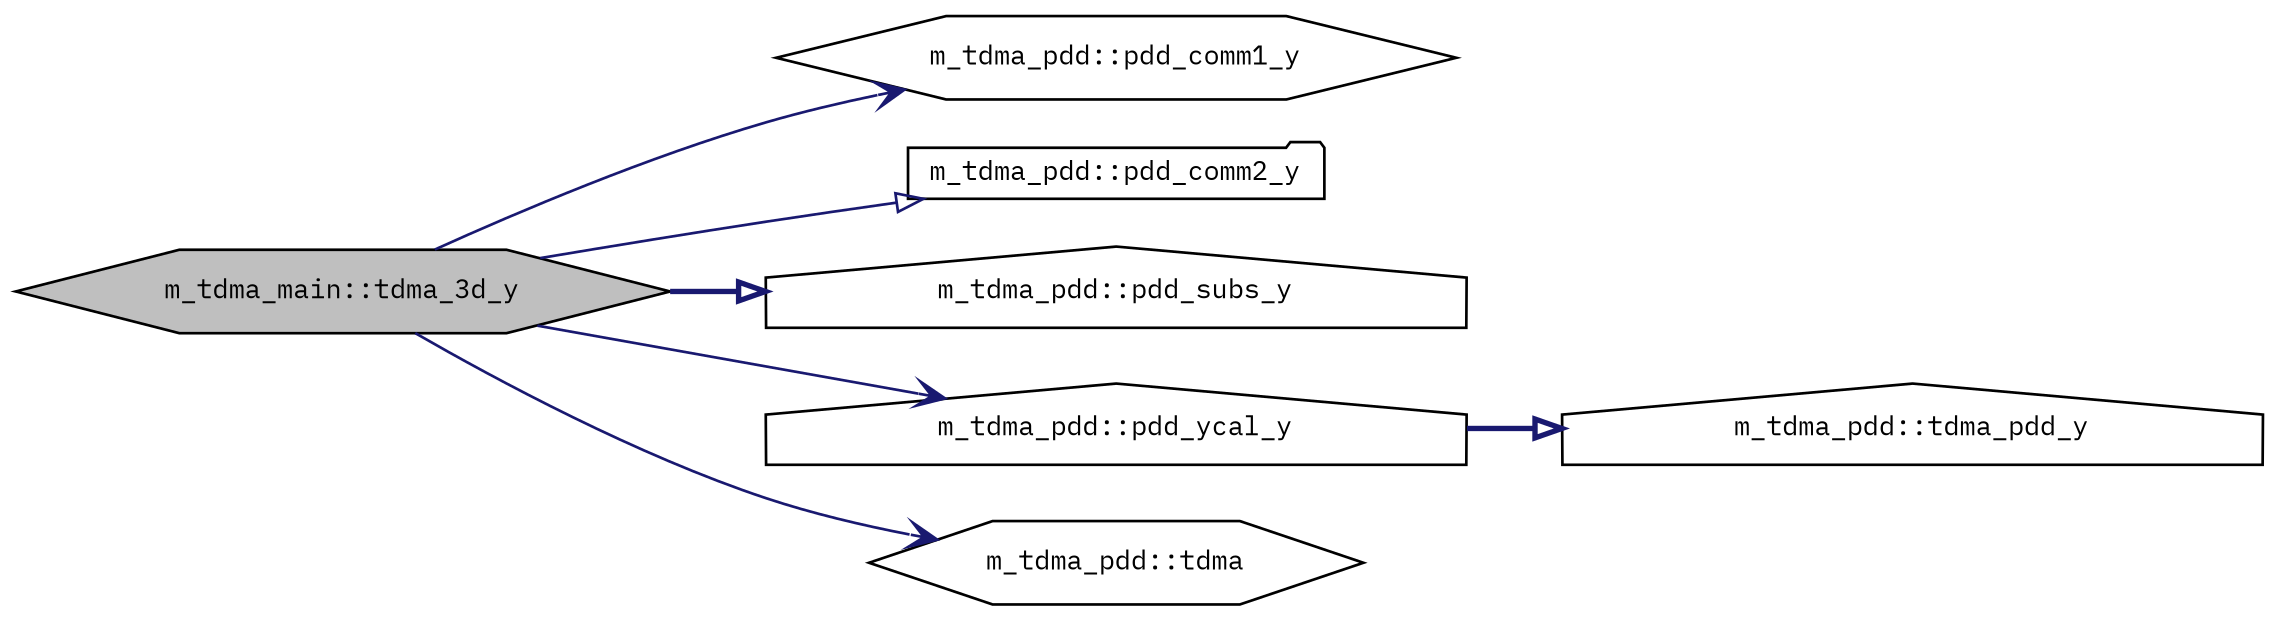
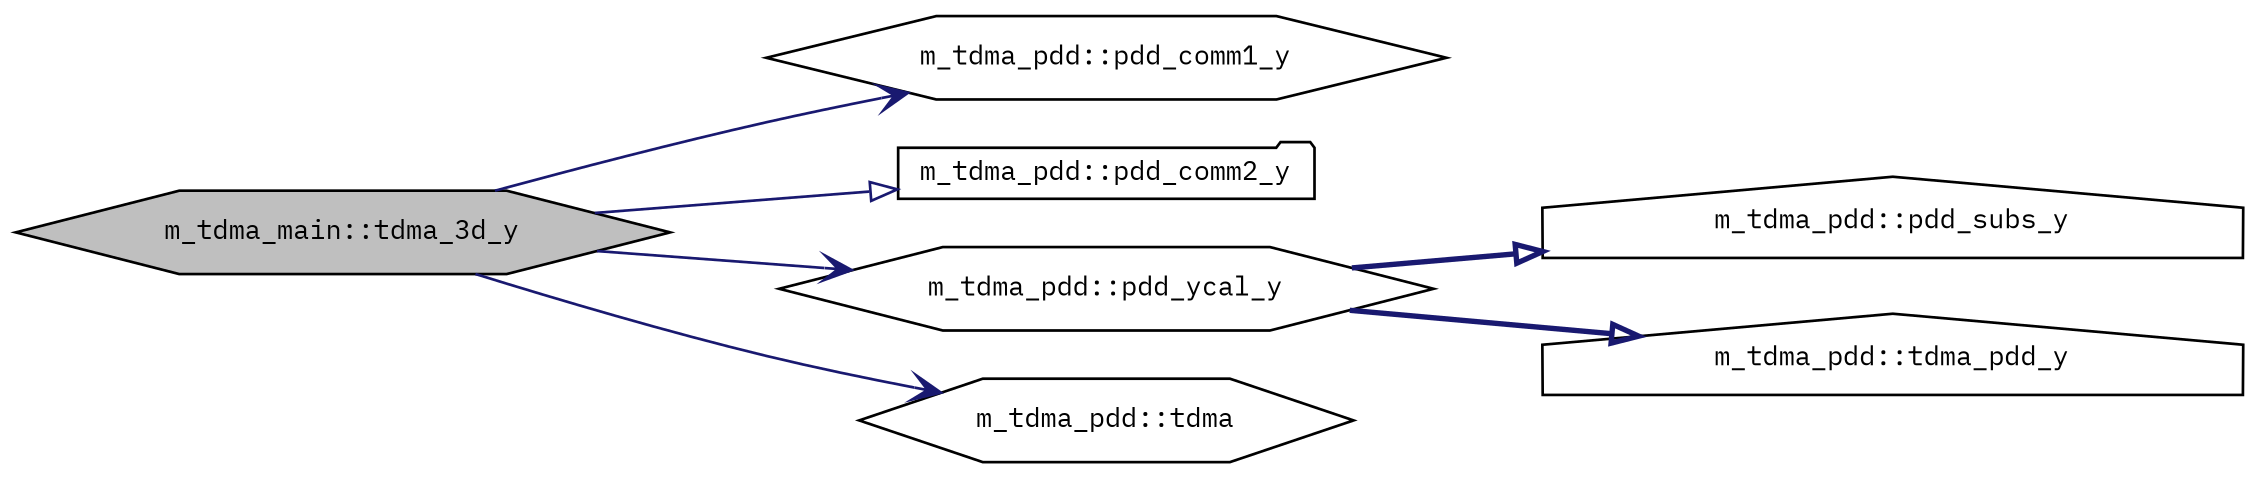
(704, 291) -> (1434, 261)
(1116, 428) -> (1106, 289)
